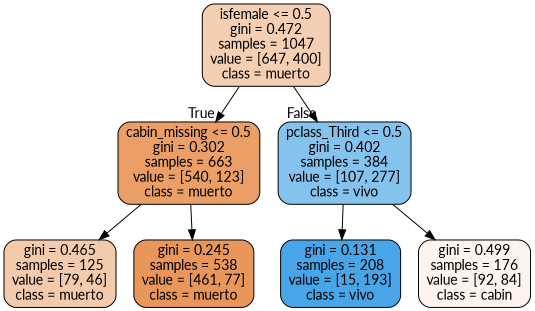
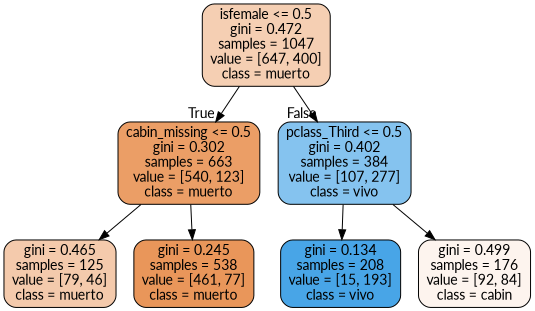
(341, 274) -> (341, 274)
